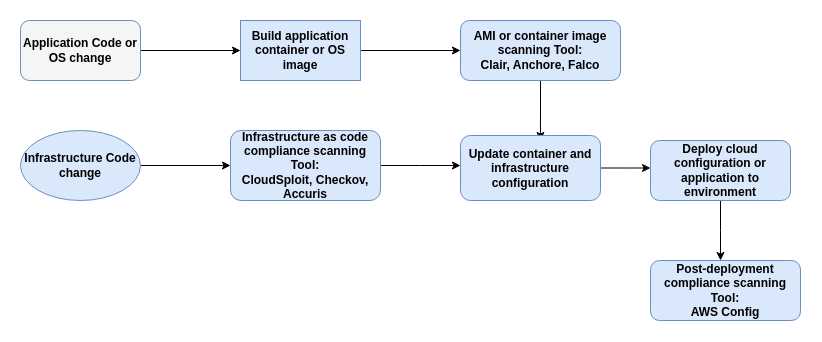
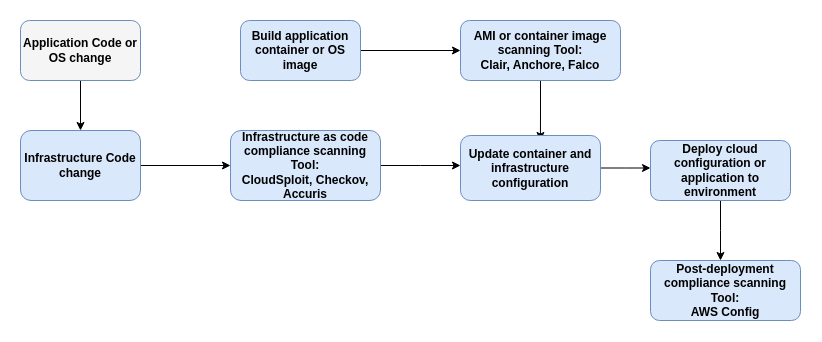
(187, 51) -> (81, 102)
(301, 51) -> (301, 51)
(81, 166) -> (81, 166)
